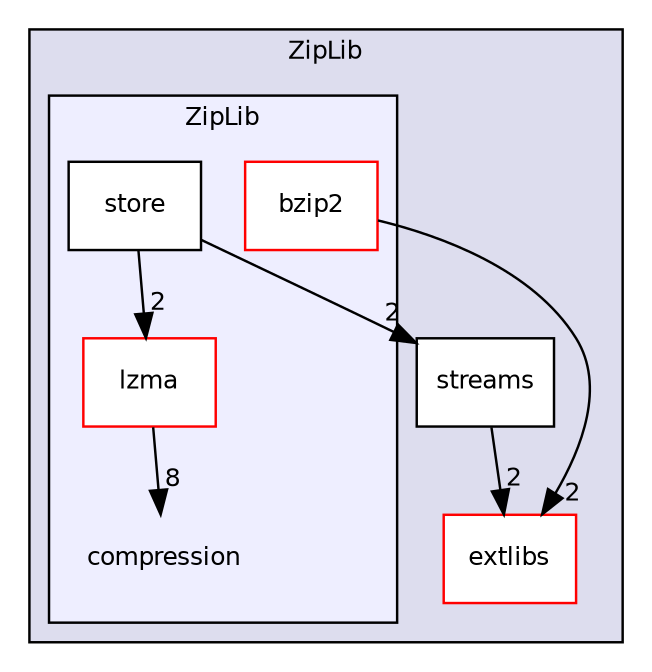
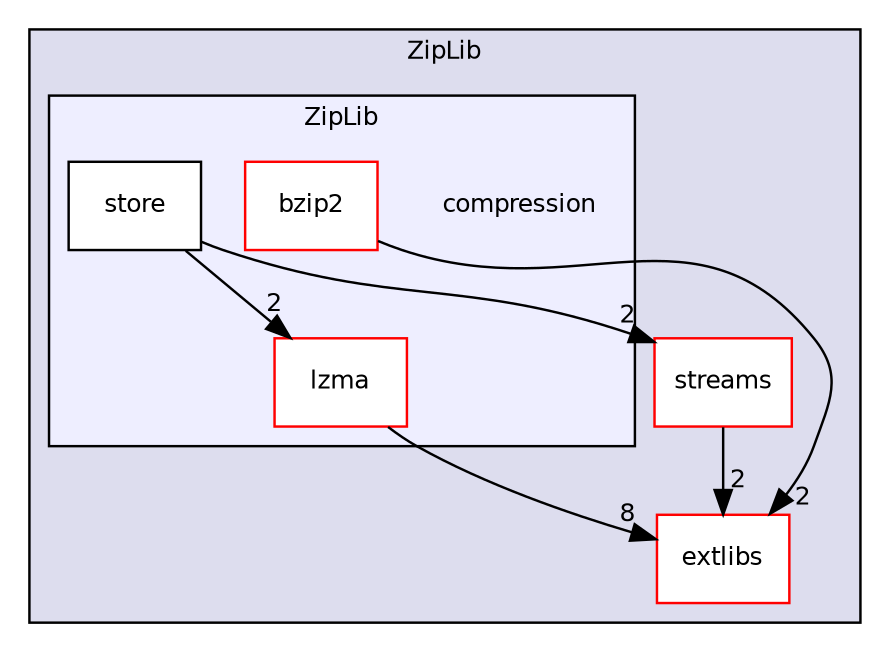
(485, 382) -> (723, 382)
(156, 459) -> (506, 488)
